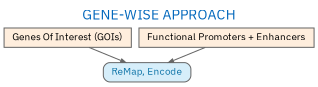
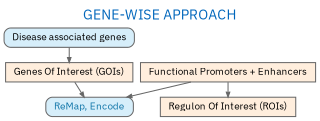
none -> (69, 38)
none -> (228, 107)
